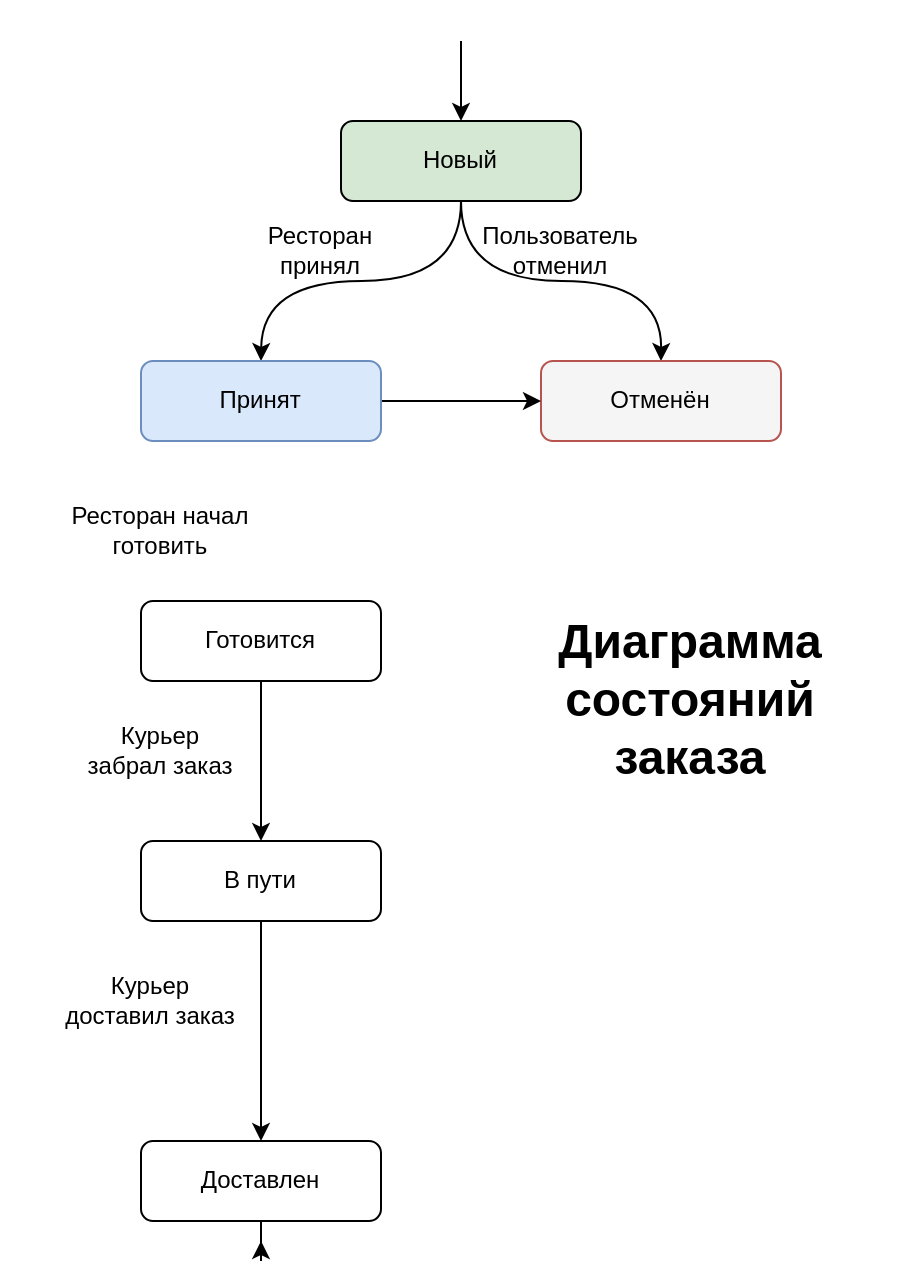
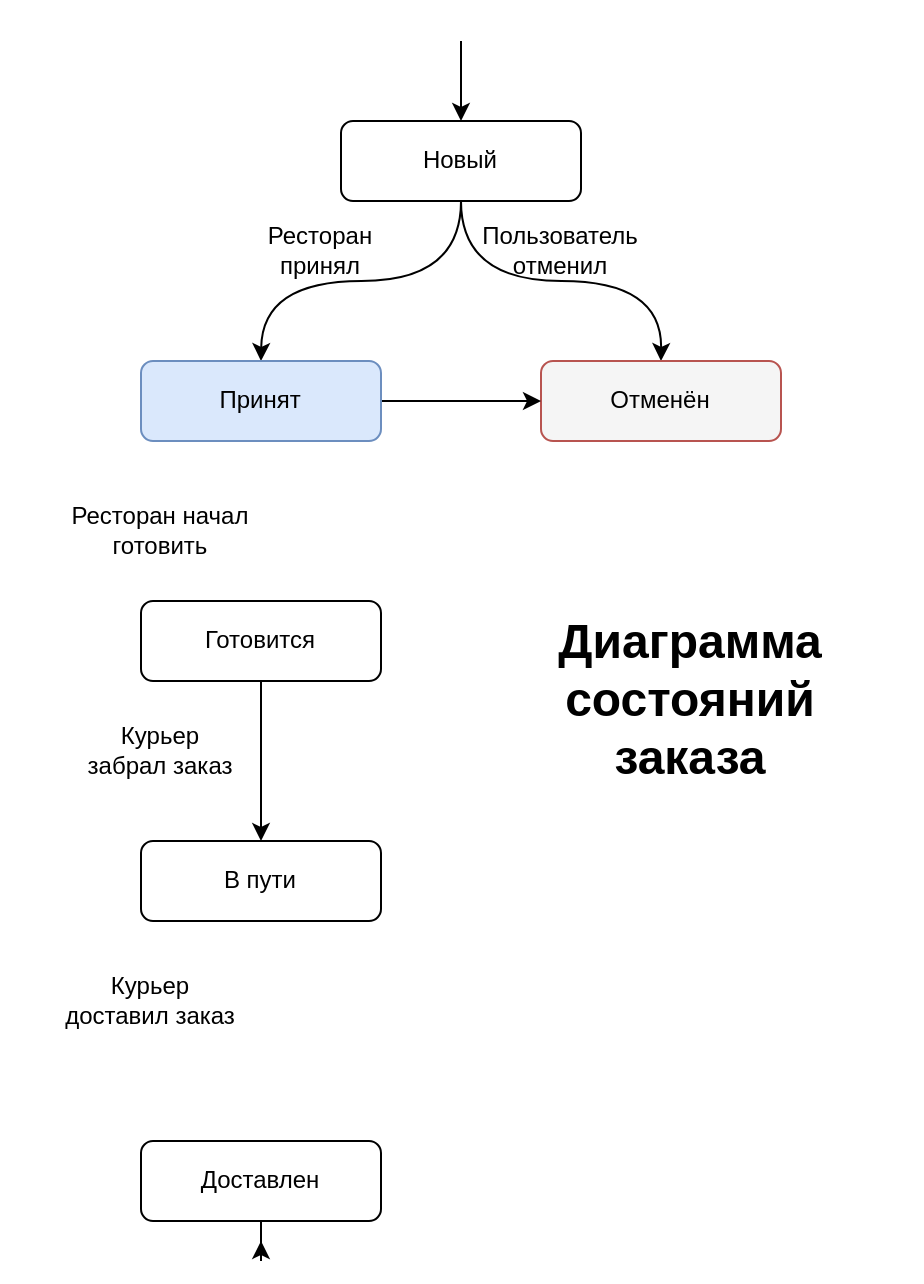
(461, 161) -> (461, 161)
(261, 1024) -> none
